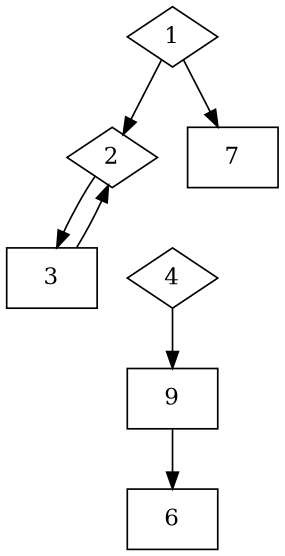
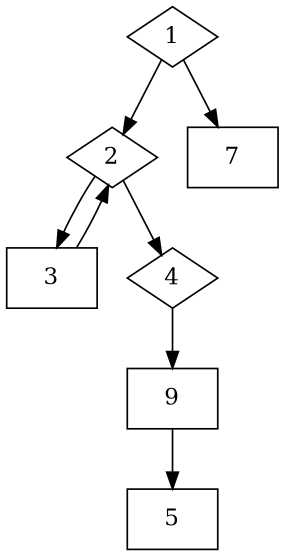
none -> (139, 210)
(173, 519) -> (173, 519)
